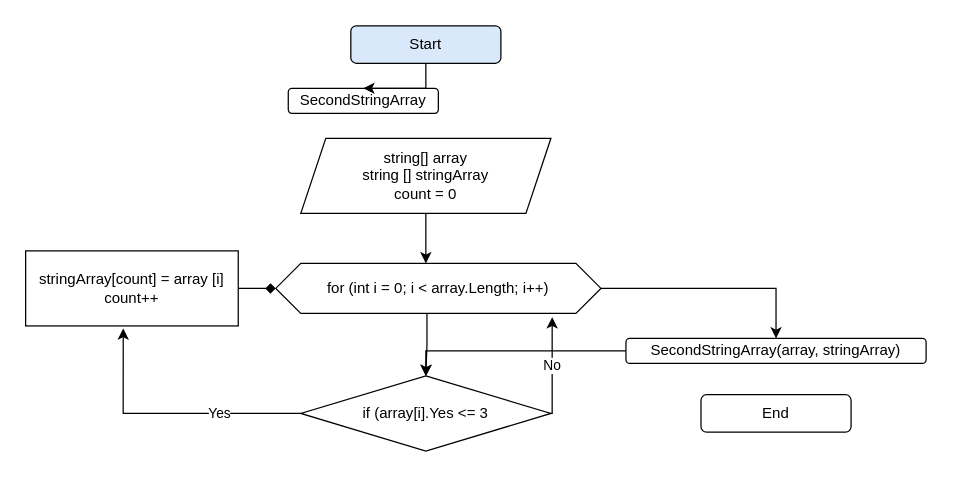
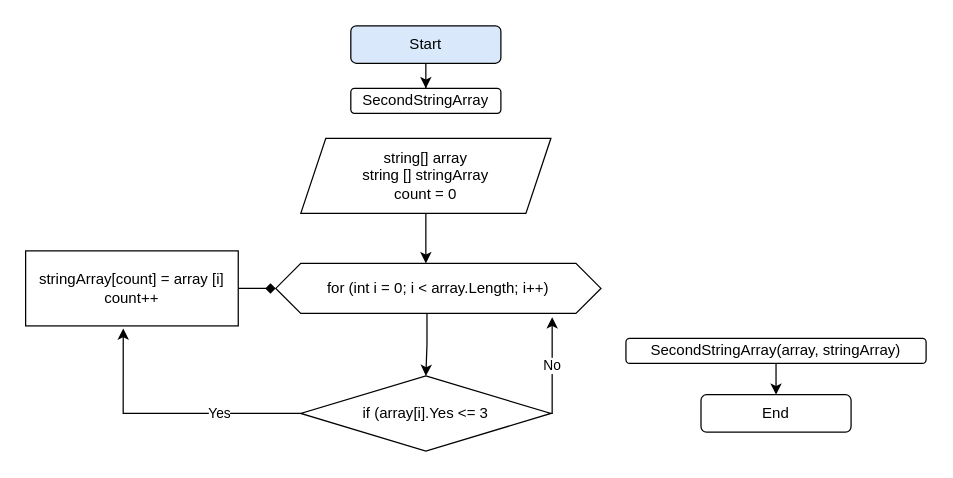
(363, 101) -> (426, 101)
(709, 288) -> none
(528, 351) -> (776, 383)
